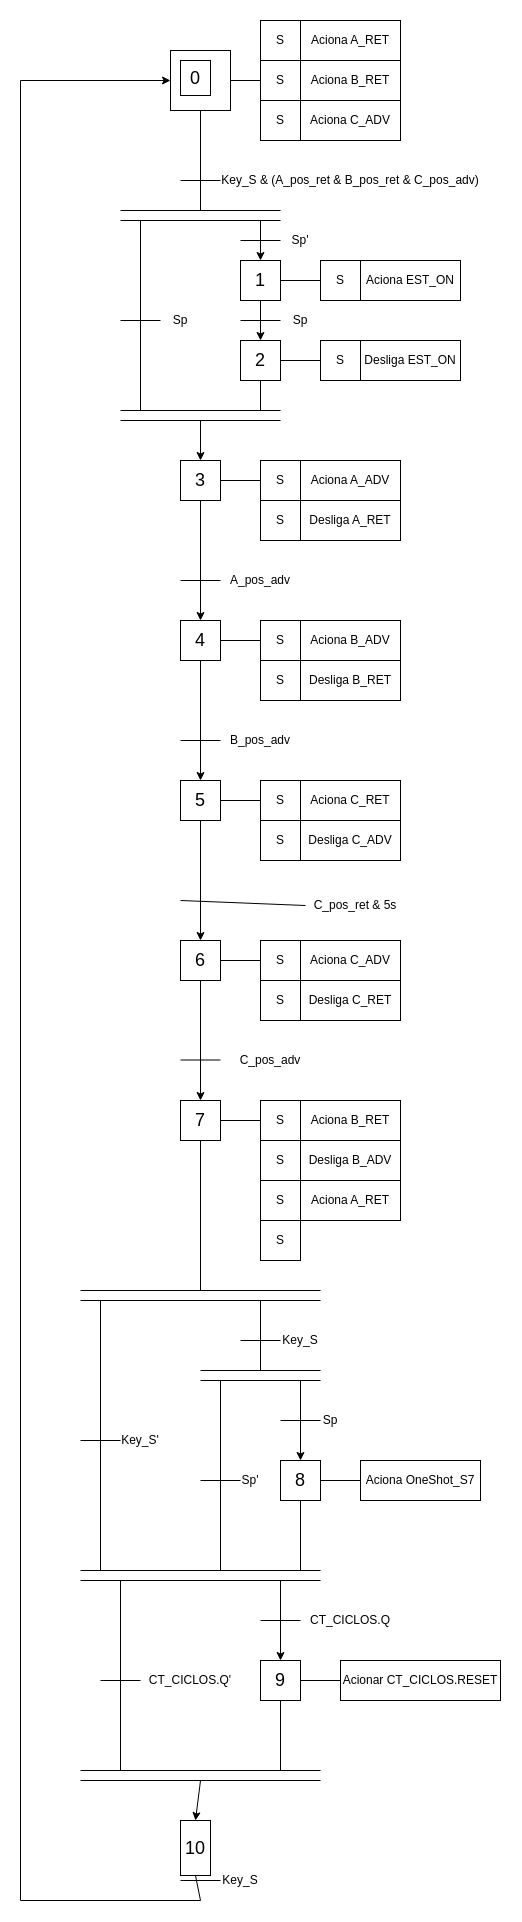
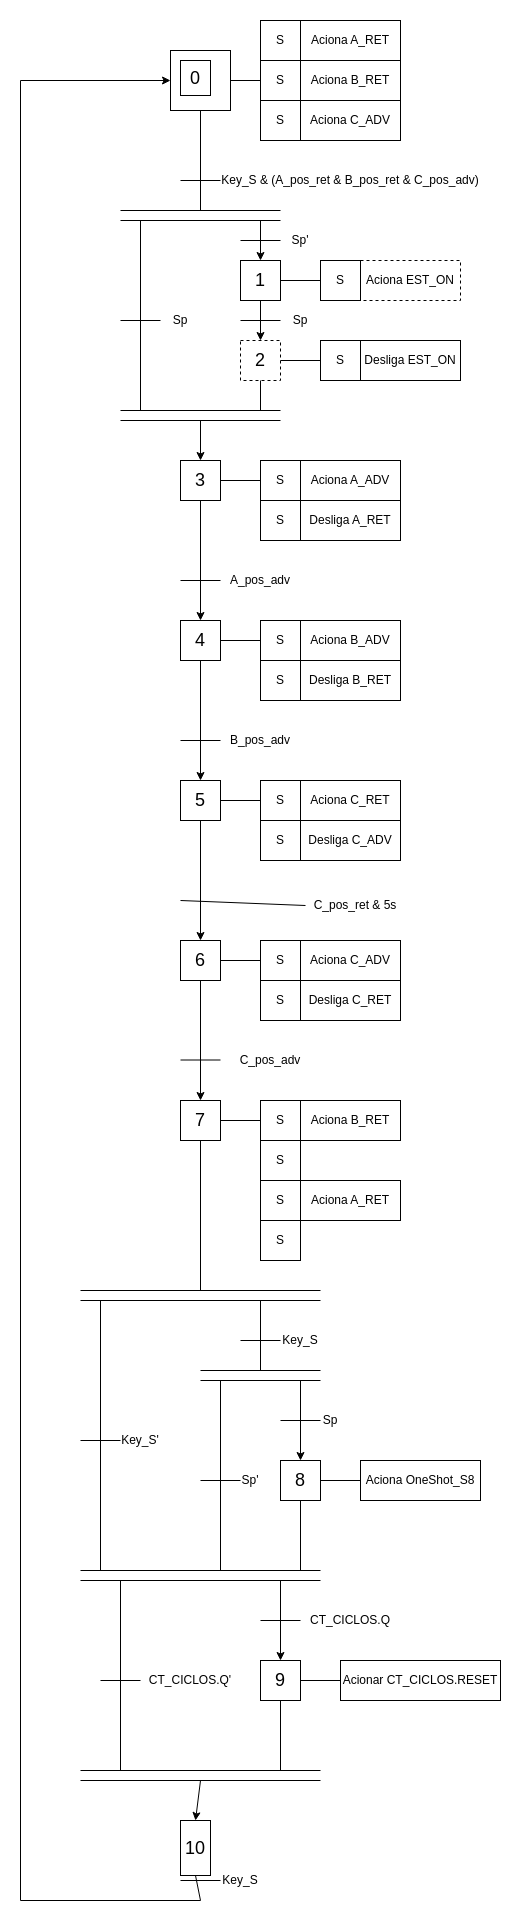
(411, 281) -> (411, 281)
(261, 361) -> (261, 361)
(351, 1161) -> none
(421, 1481) -> (421, 1481)
